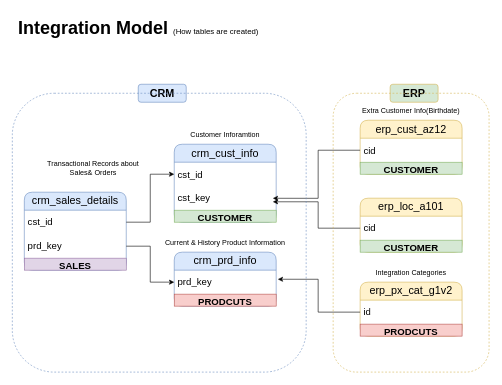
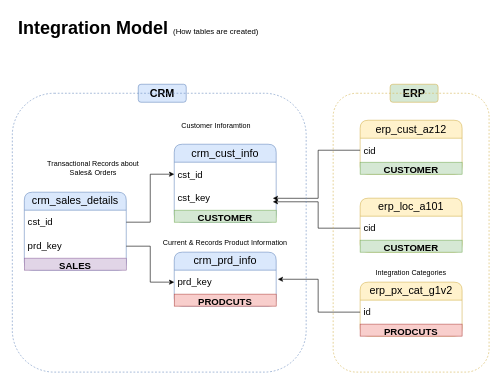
(411, 111) -> none
(225, 135) -> (216, 126)
(225, 243) -> (225, 243)
